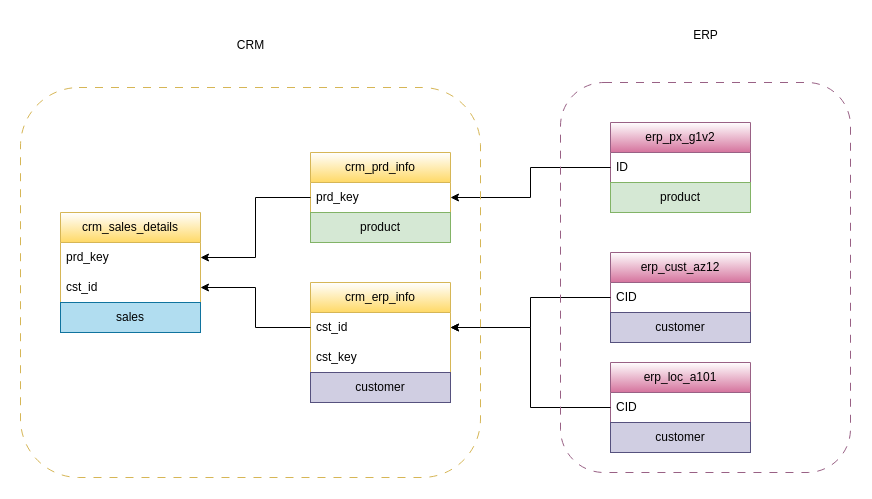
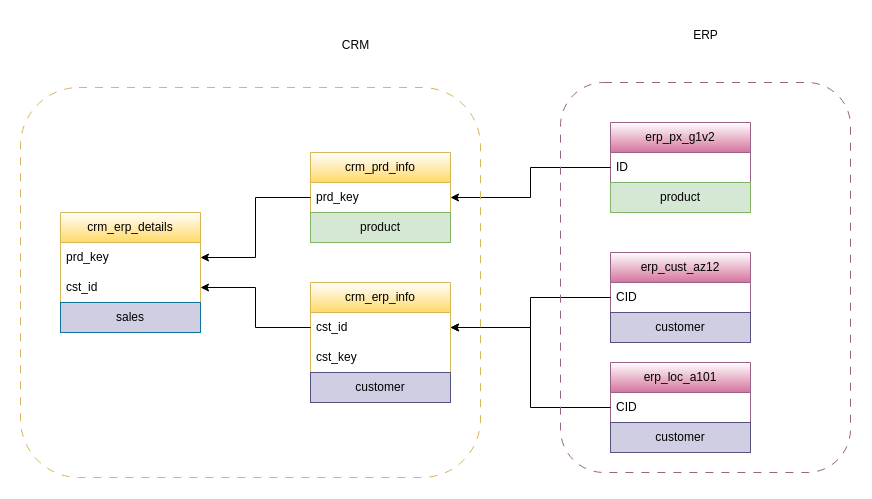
(251, 46) -> (356, 46)
(131, 228) -> (131, 228)
(131, 318) -> (131, 318)
